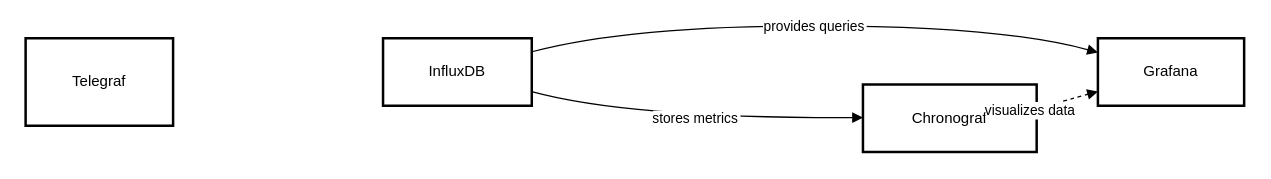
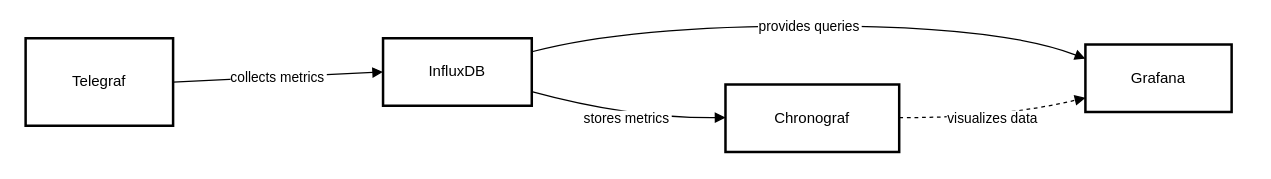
(1171, 72) -> (1159, 78)
none -> (273, 77)
(950, 118) -> (813, 118)
